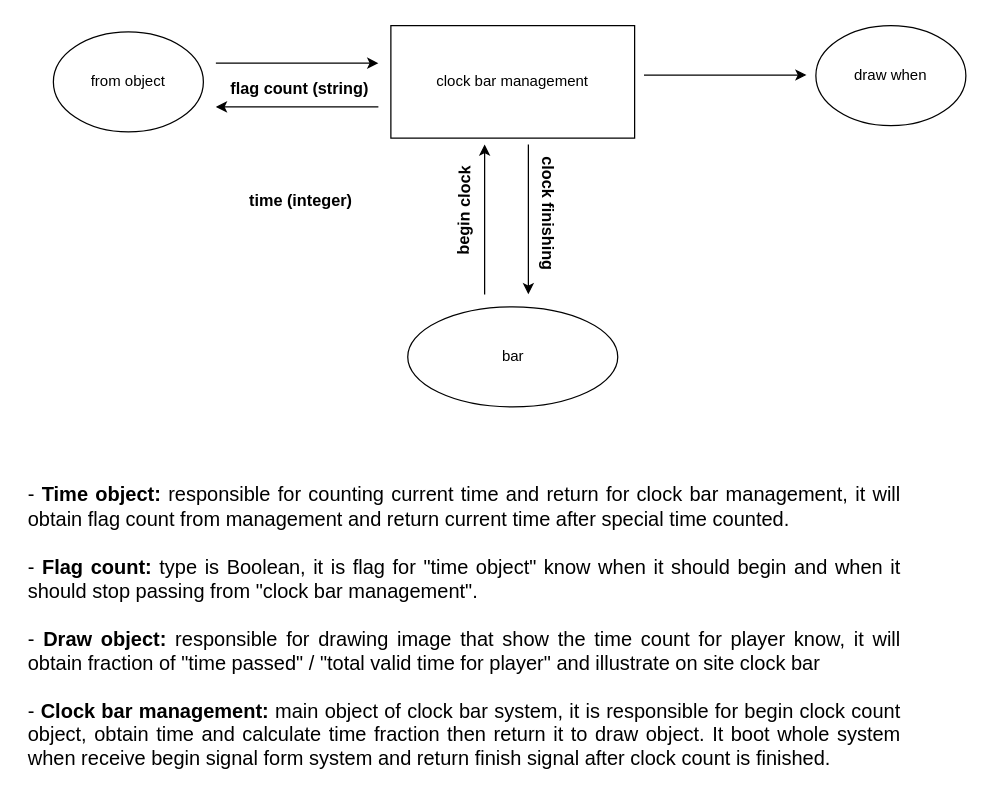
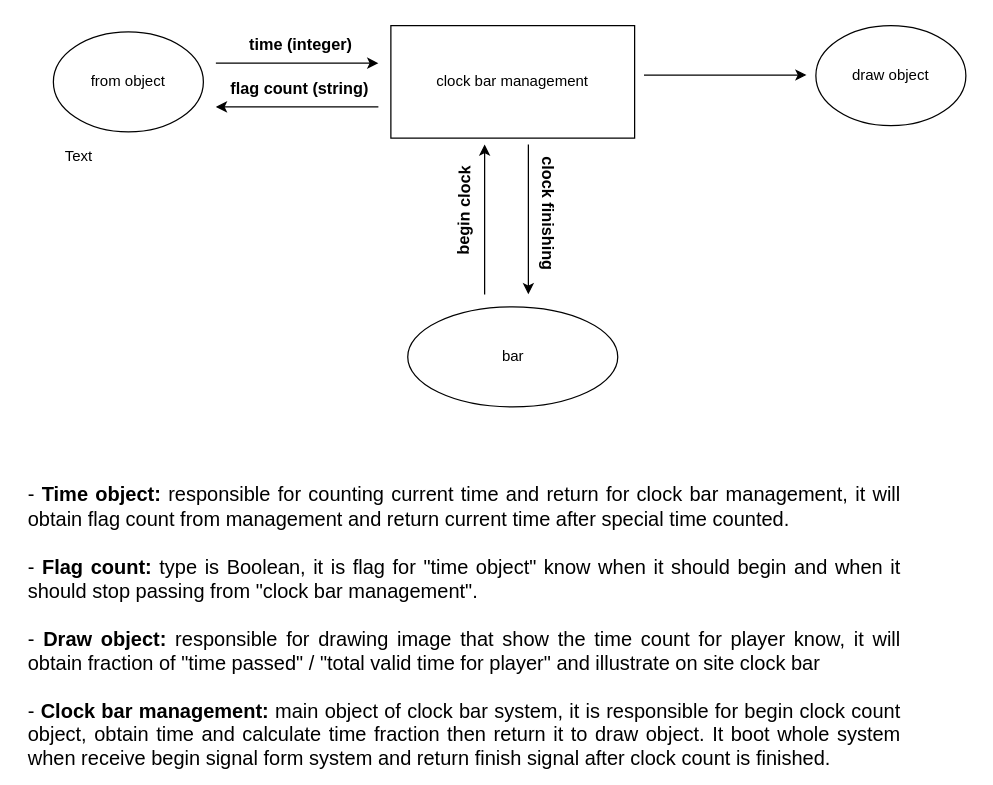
(891, 76) -> (891, 76)
none -> (78, 157)
(303, 201) -> (303, 44)
